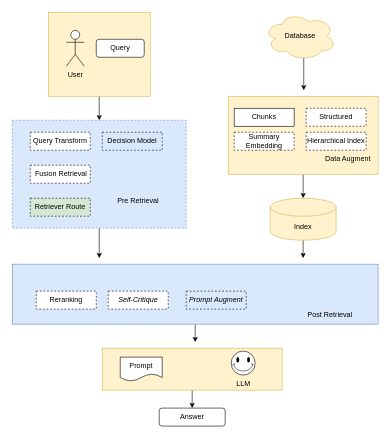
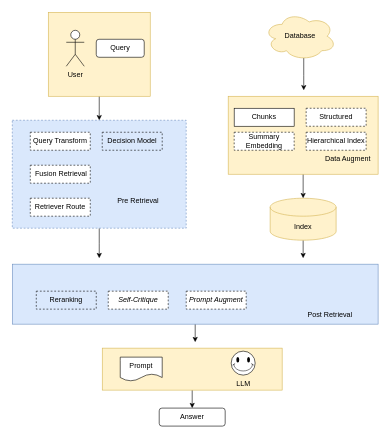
(60, 207) -> (60, 207)
(66, 300) -> (66, 300)
(216, 300) -> (216, 300)
